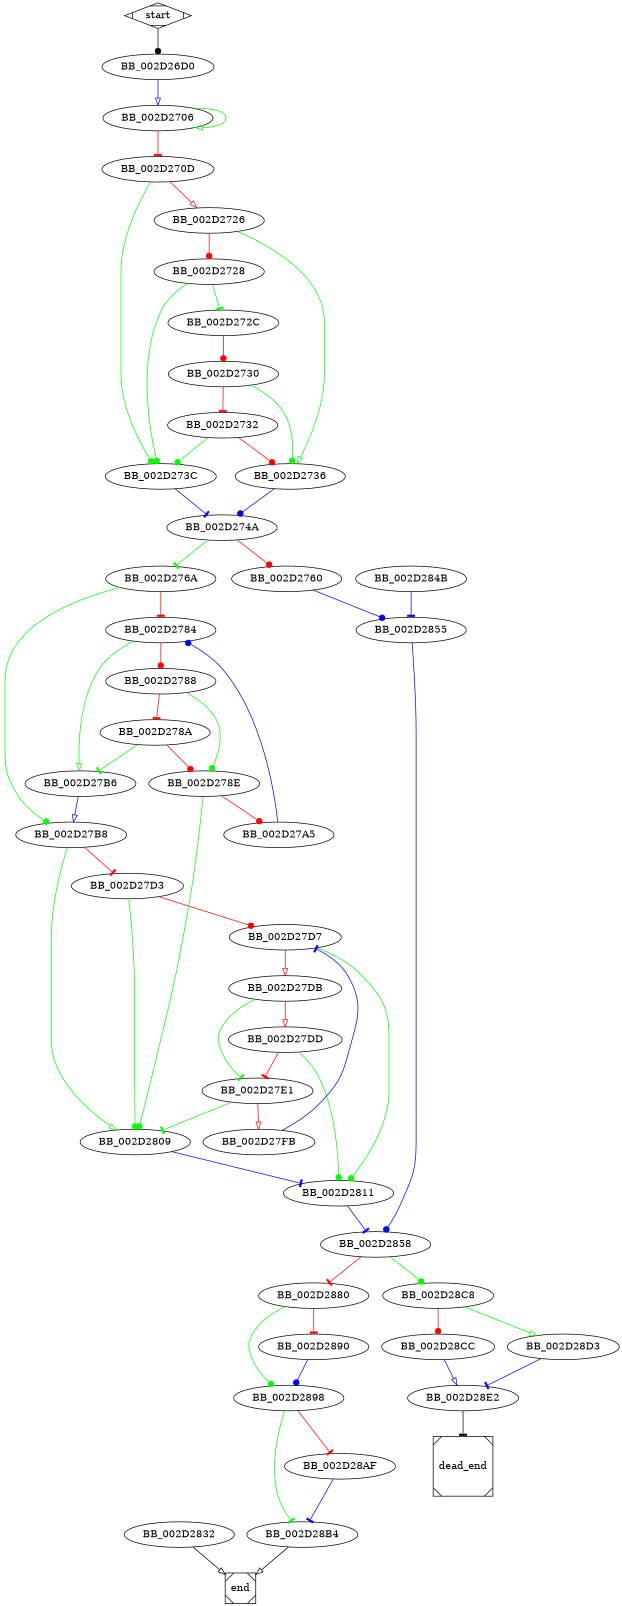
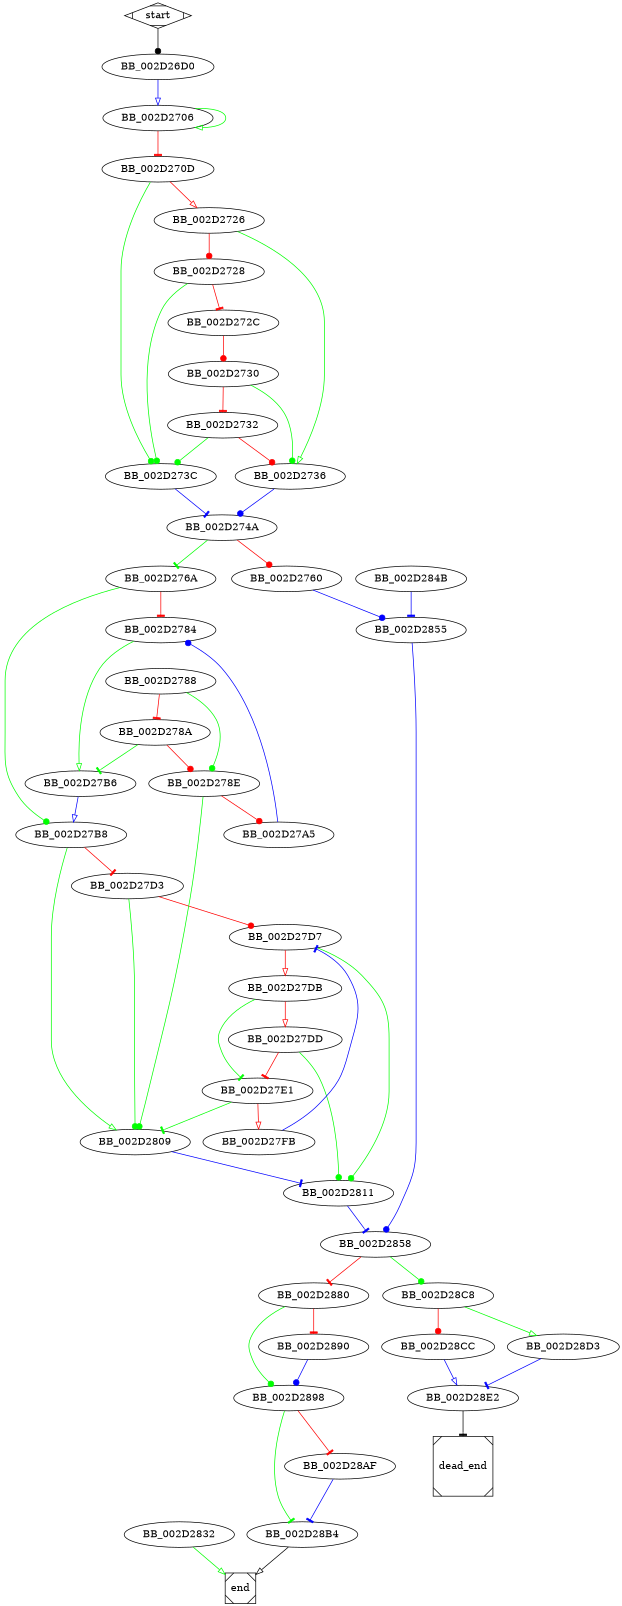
(216, 296) -> (216, 296)
(161, 653) -> none
(206, 1558) -> (206, 1558)
